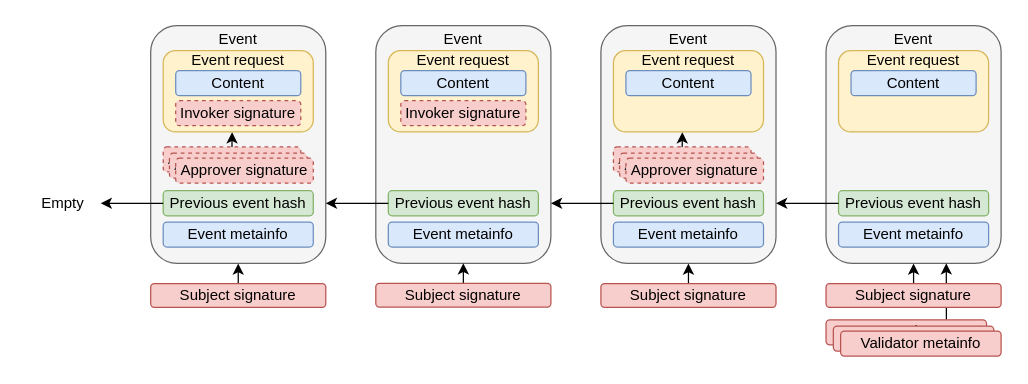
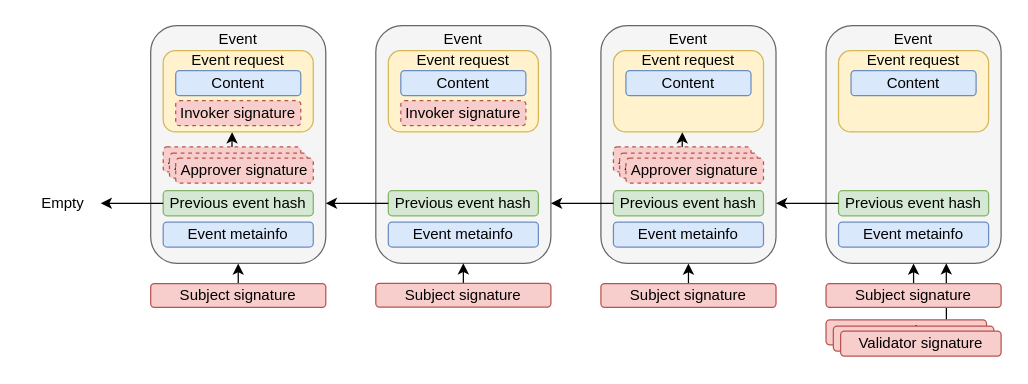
(921, 343) -> (921, 343)
